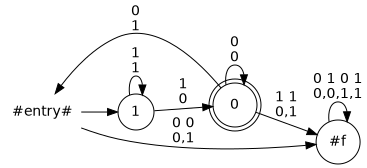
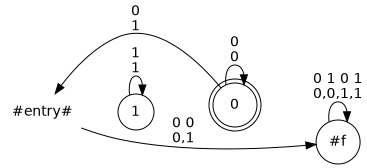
(179, 109) -> none
(94, 112) -> none
(282, 122) -> none
